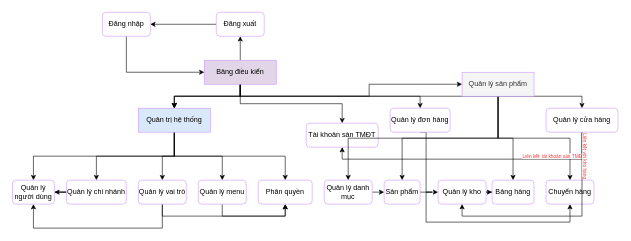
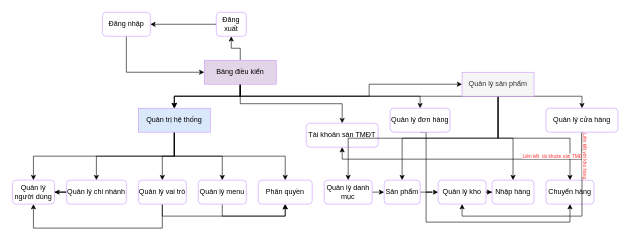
(240, 24) -> (231, 24)
(513, 192) -> (513, 192)
